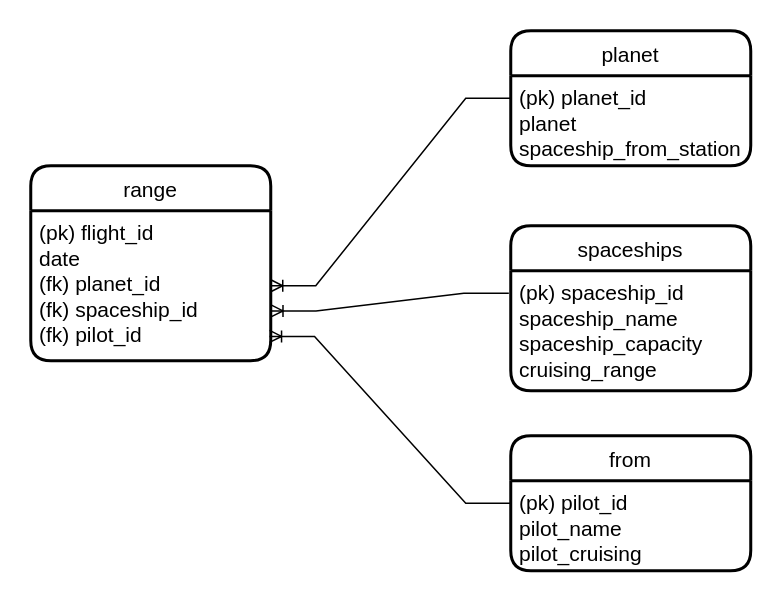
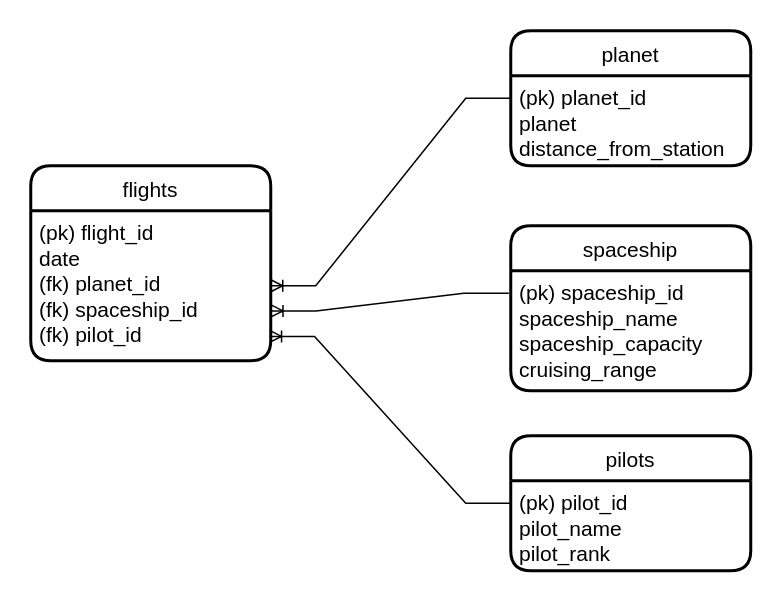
(593, 98) -> (593, 98)
(150, 190) -> (150, 190)
(630, 250) -> (630, 250)
(630, 460) -> (630, 460)
(587, 503) -> (587, 503)
